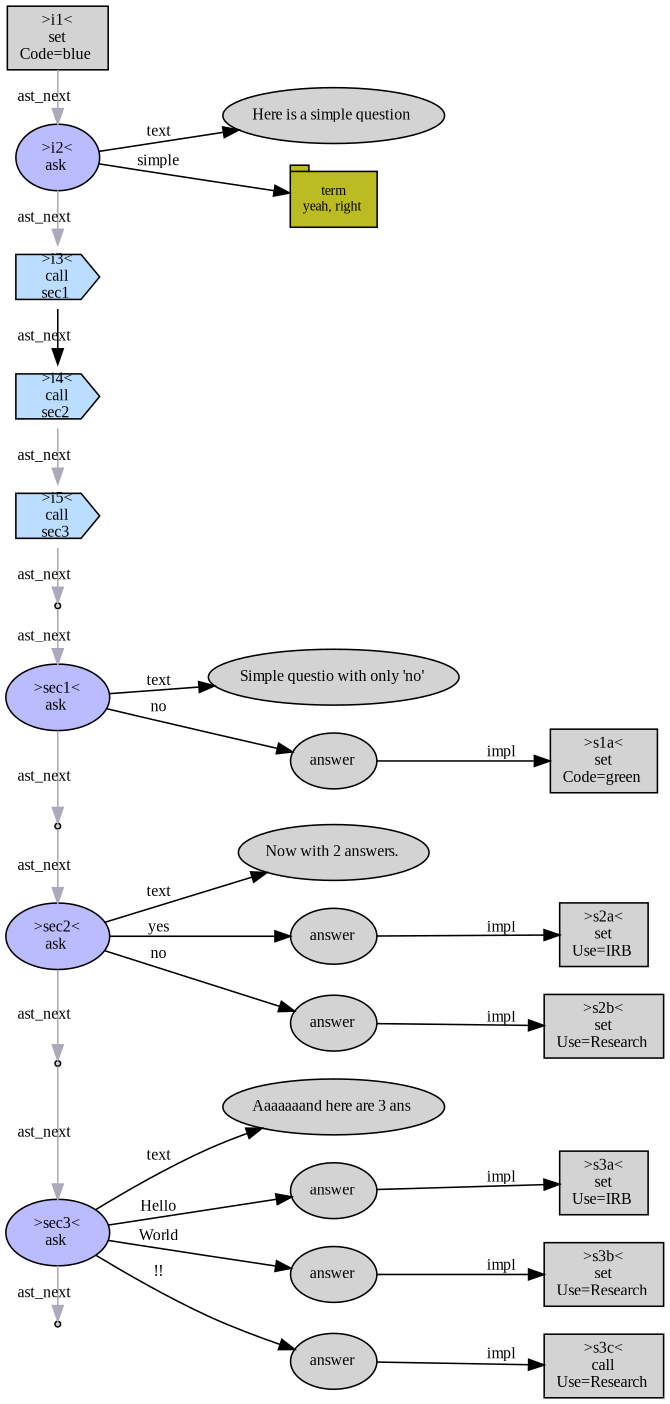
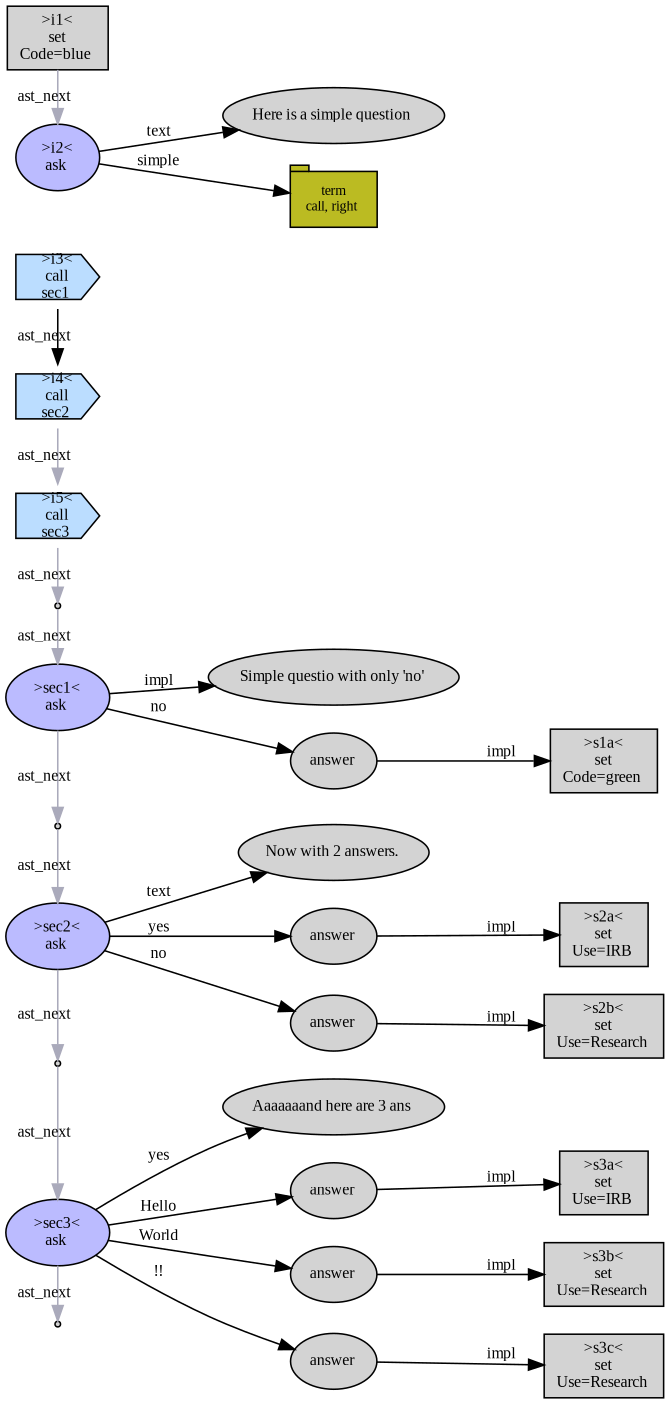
(334, 199) -> (334, 199)
(58, 210) -> none
(159, 681) -> (159, 681)
(159, 1156) -> (159, 1156)
(604, 1366) -> (604, 1366)
